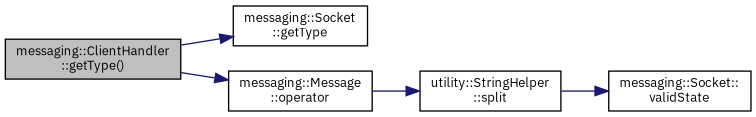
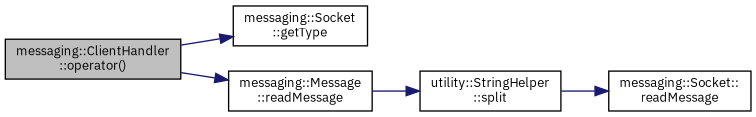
(93, 59) -> (93, 59)
(300, 91) -> (300, 91)
(680, 91) -> (680, 91)
